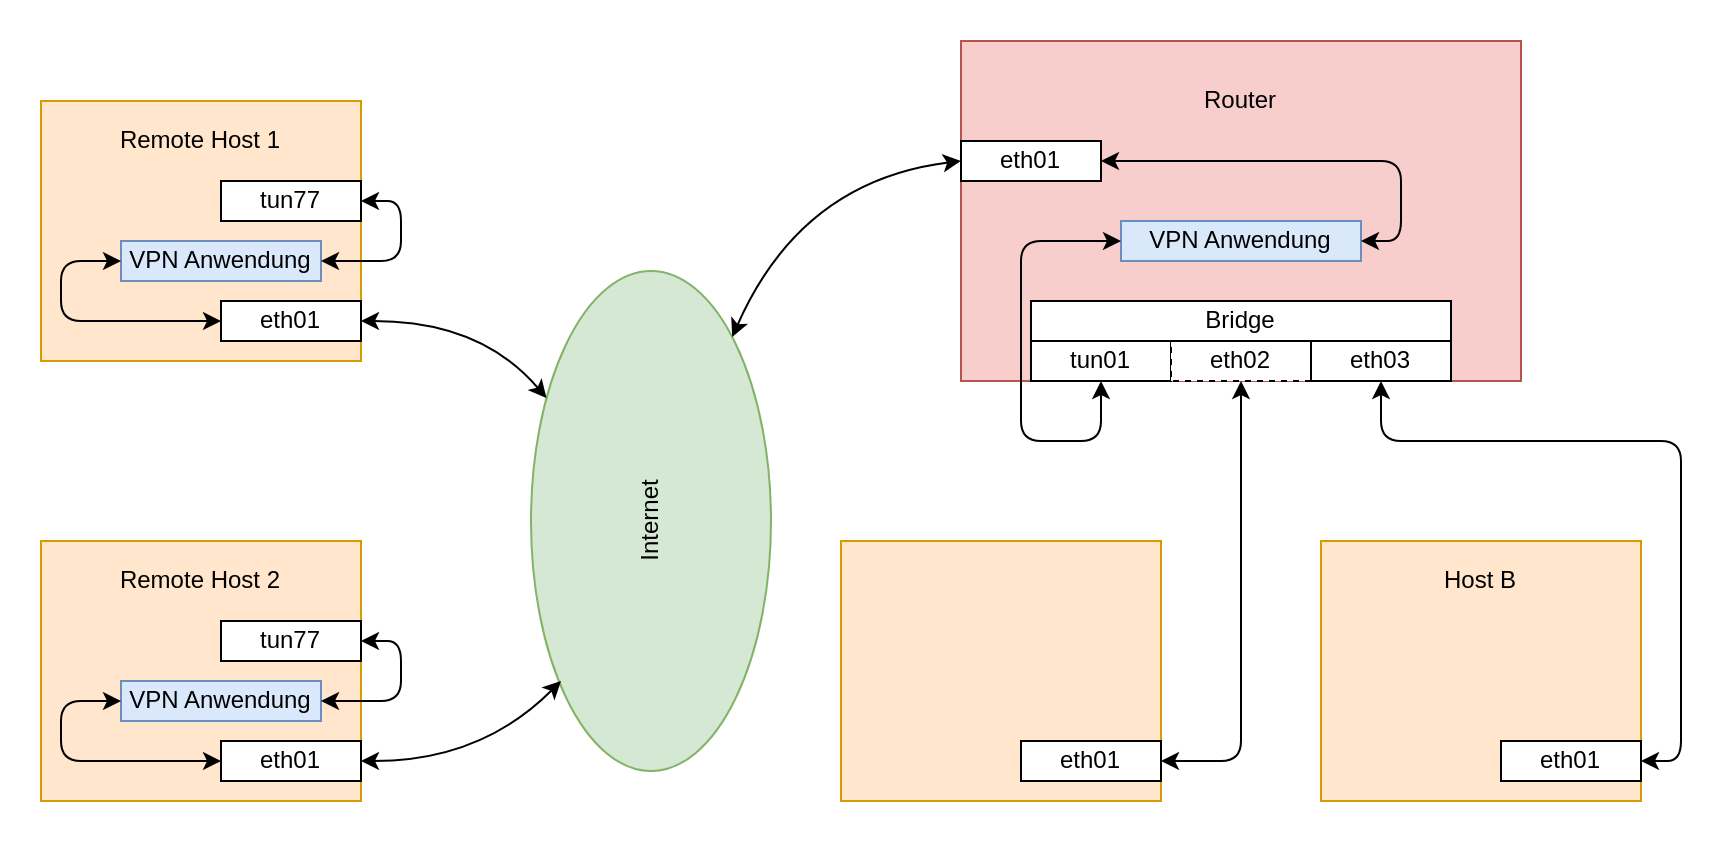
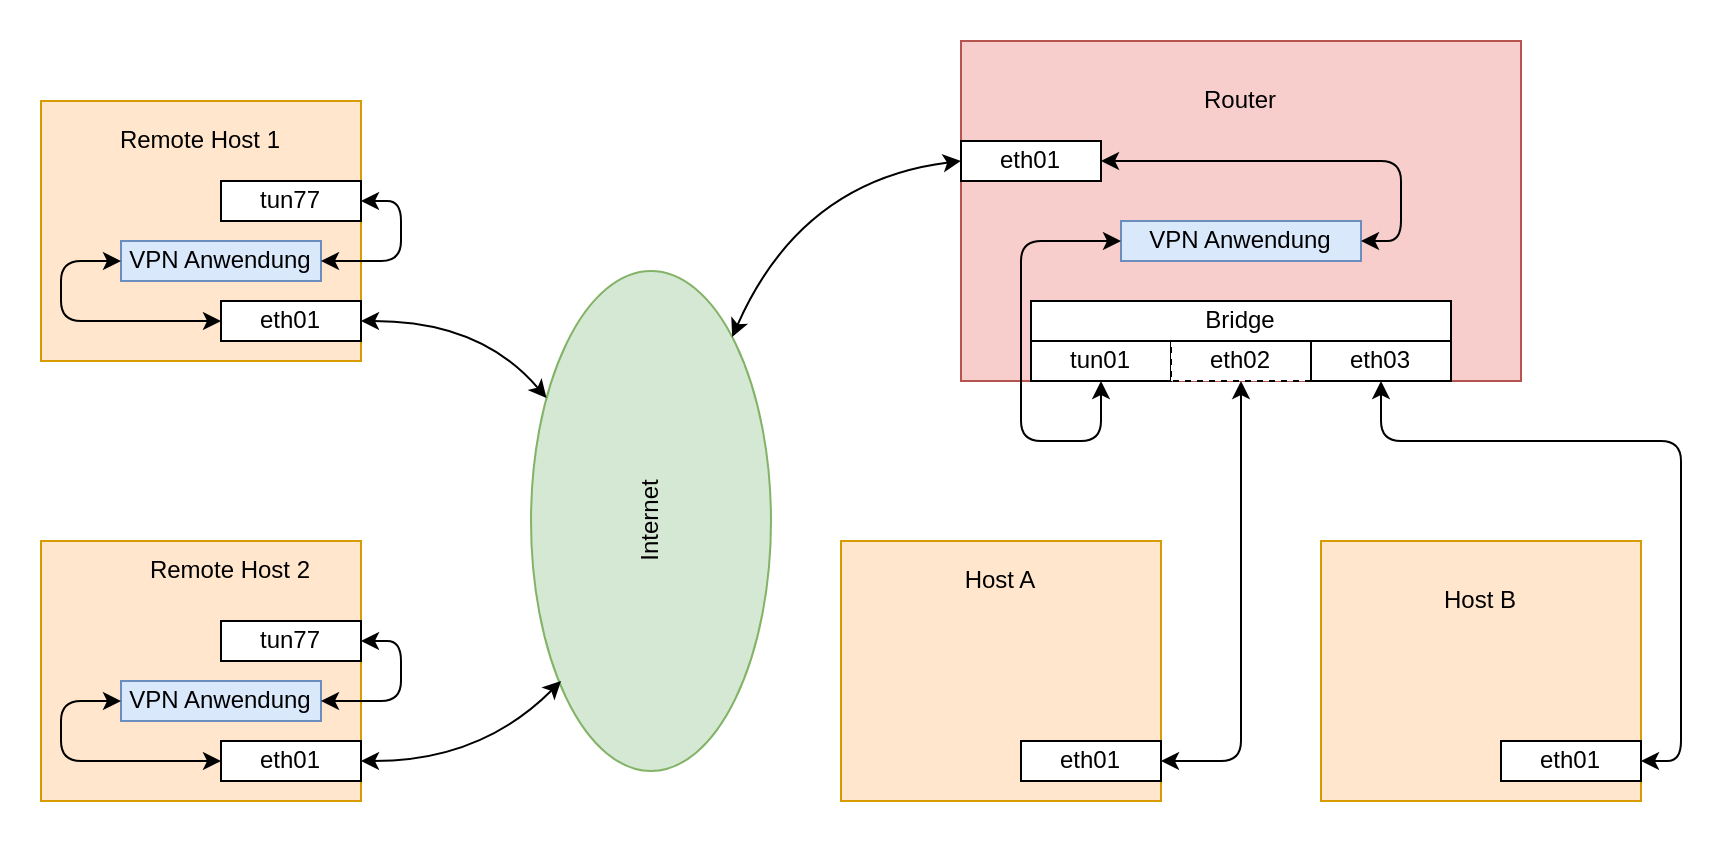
(201, 581) -> (231, 571)
none -> (1001, 581)
(1481, 581) -> (1481, 601)
